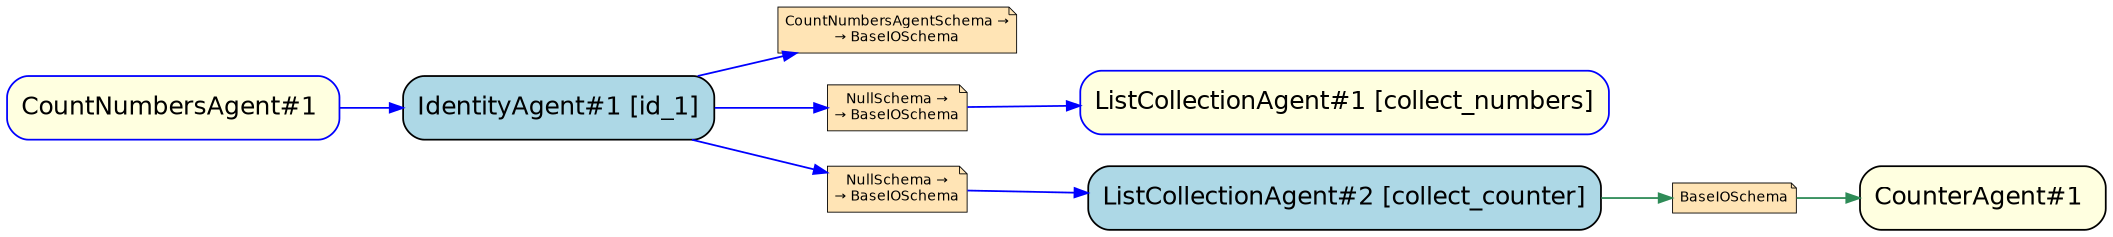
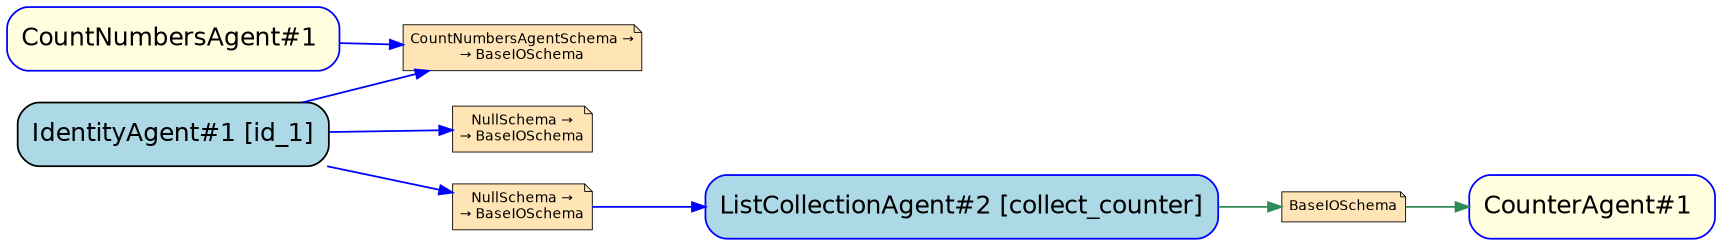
(1345, 103) -> none
(365, 108) -> (365, 44)
(1345, 198) -> (962, 207)
(1983, 198) -> (1592, 207)
